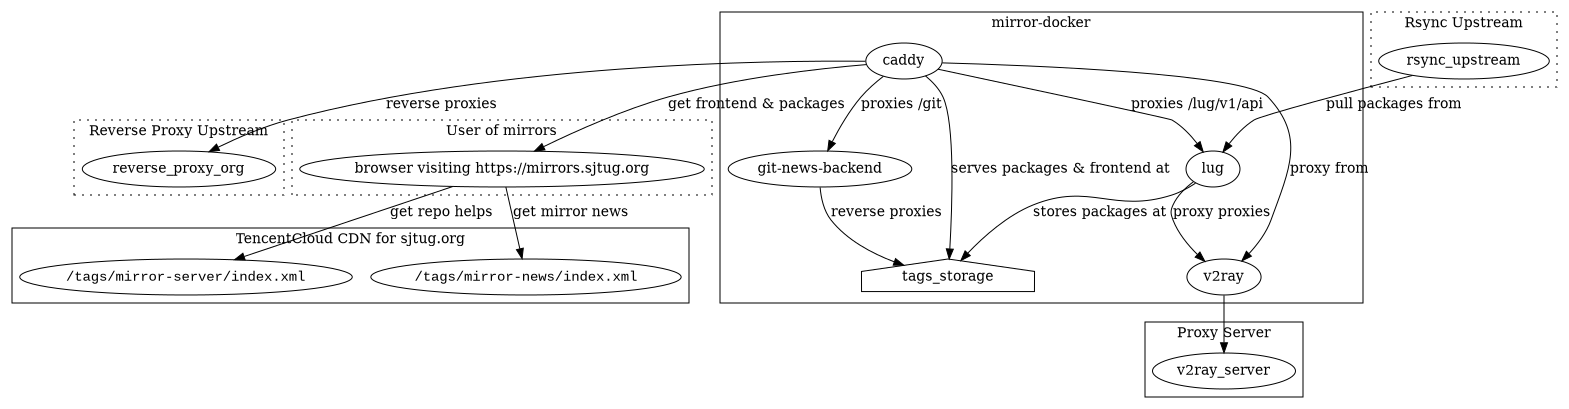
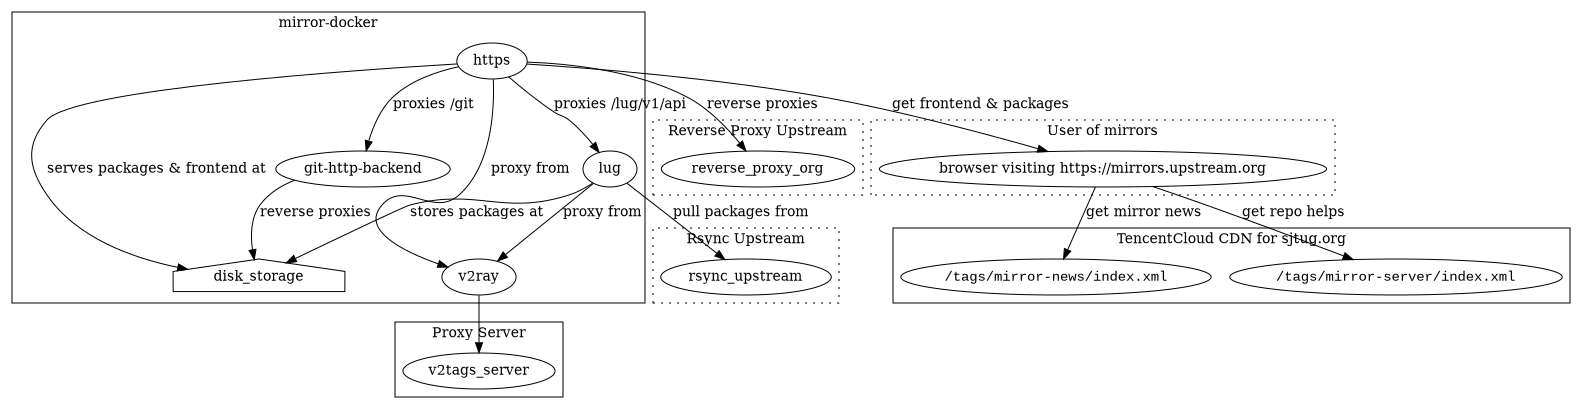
(904, 61) -> (492, 61)
(1316, 101) -> (672, 218)
(502, 169) -> (1103, 169)
(820, 169) -> (363, 169)
(1222, 212) -> (602, 212)
(948, 277) -> (259, 277)
(1224, 371) -> (479, 371)
